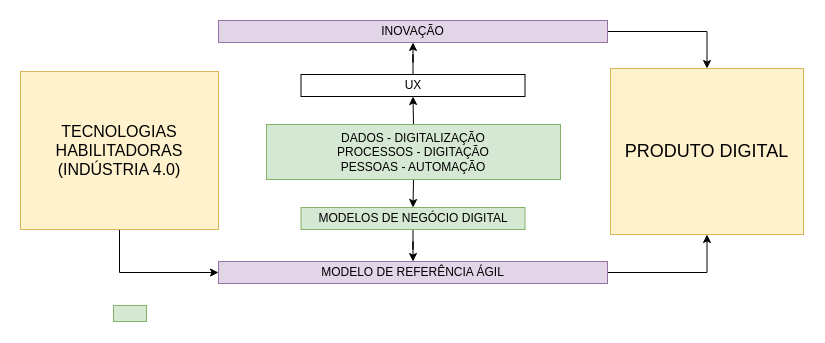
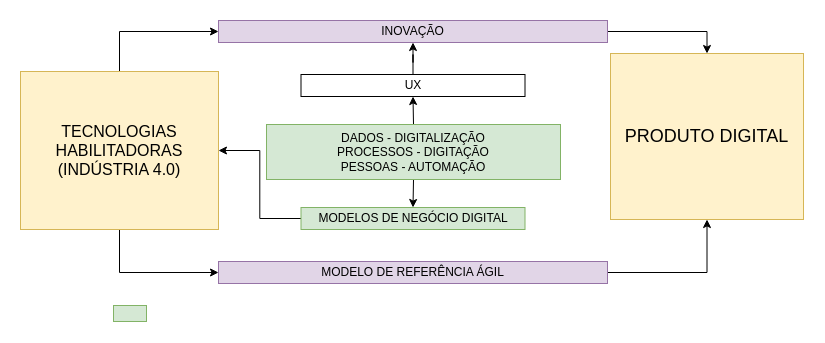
none -> (146, 32)
(707, 152) -> (707, 137)
(413, 250) -> (260, 189)
